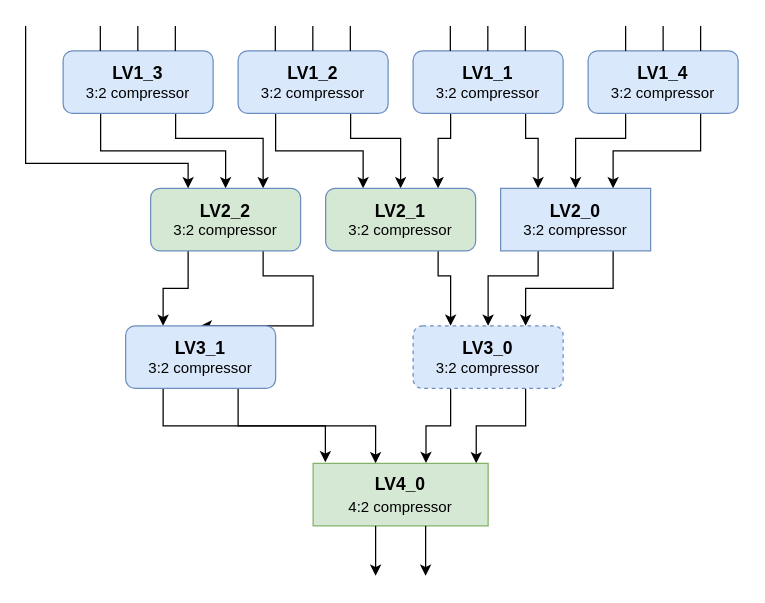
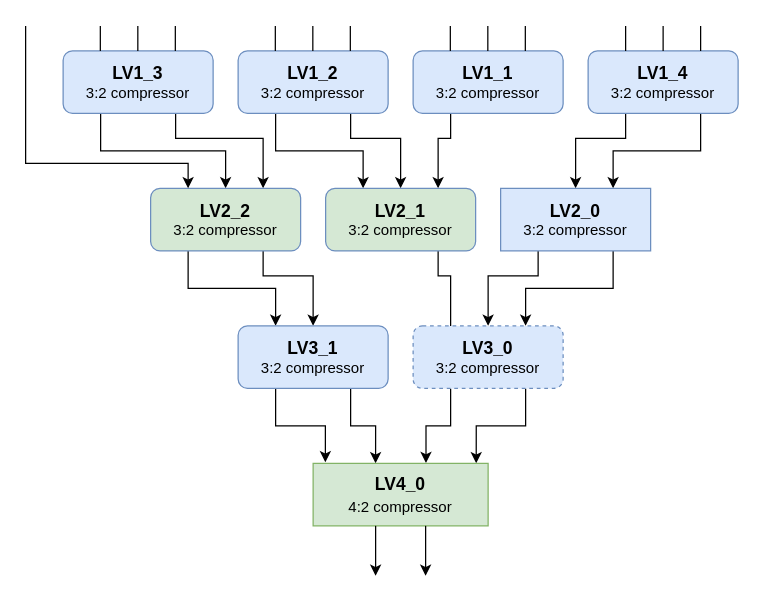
(538, 140) -> none
(451, 316) -> (451, 320)
(201, 357) -> (313, 357)
